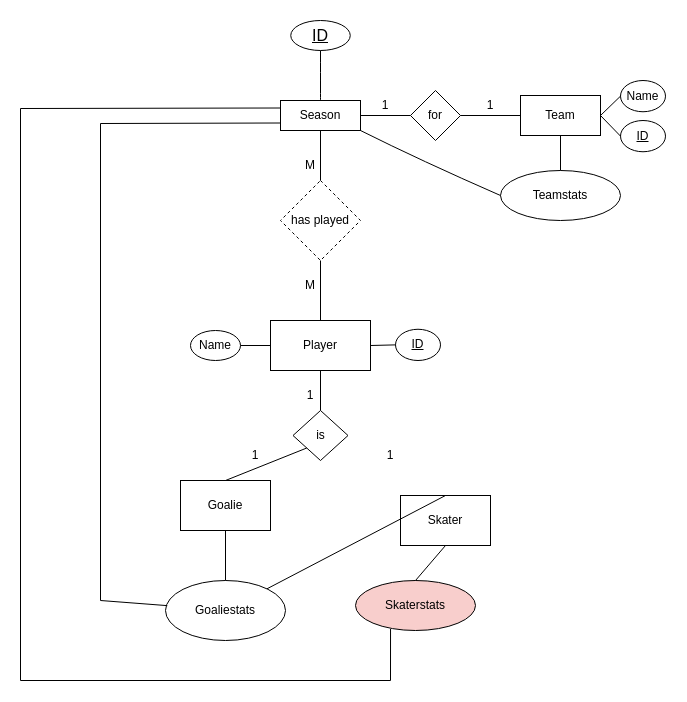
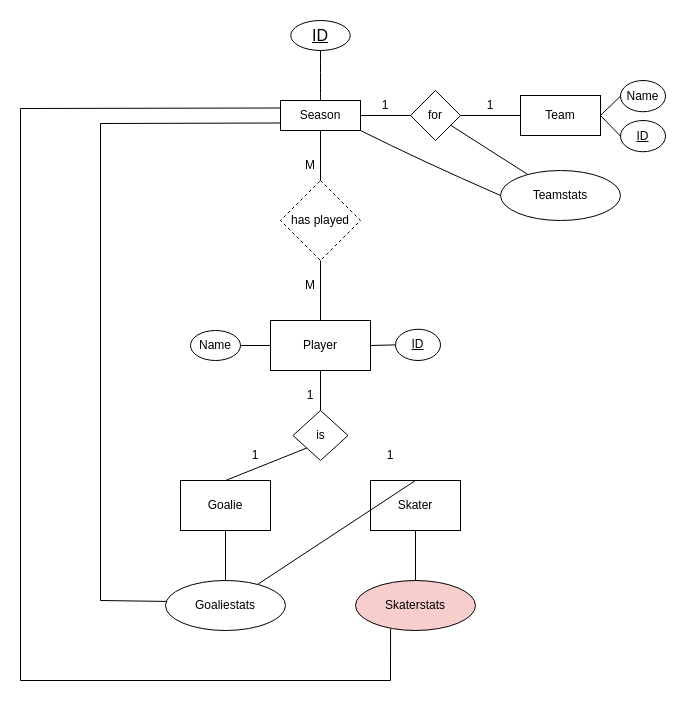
(561, 154) -> (490, 150)
(446, 521) -> (416, 506)
(226, 611) -> (226, 606)
